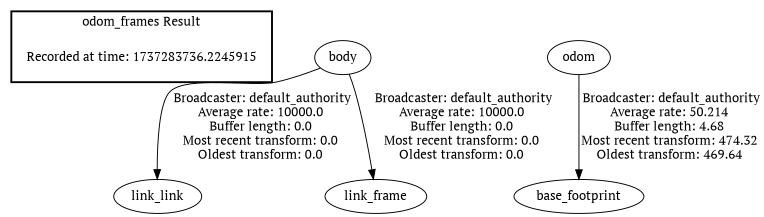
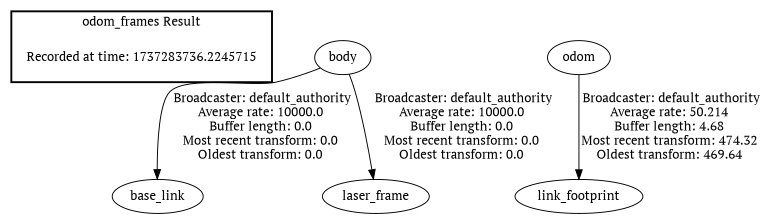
(142, 58) -> (142, 58)
(158, 196) -> (158, 196)
(376, 196) -> (376, 196)
(579, 196) -> (579, 196)
